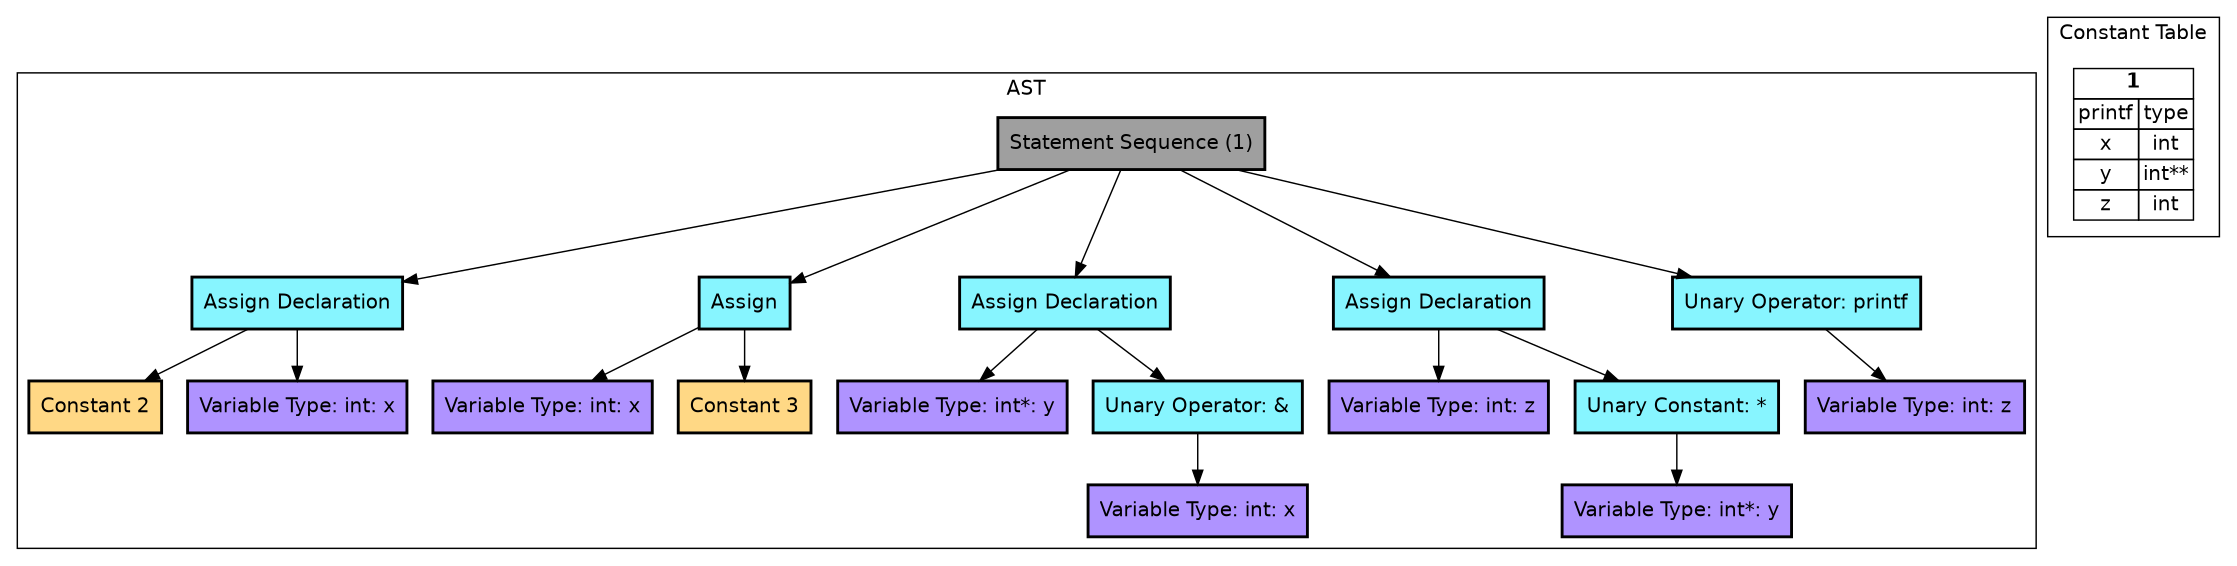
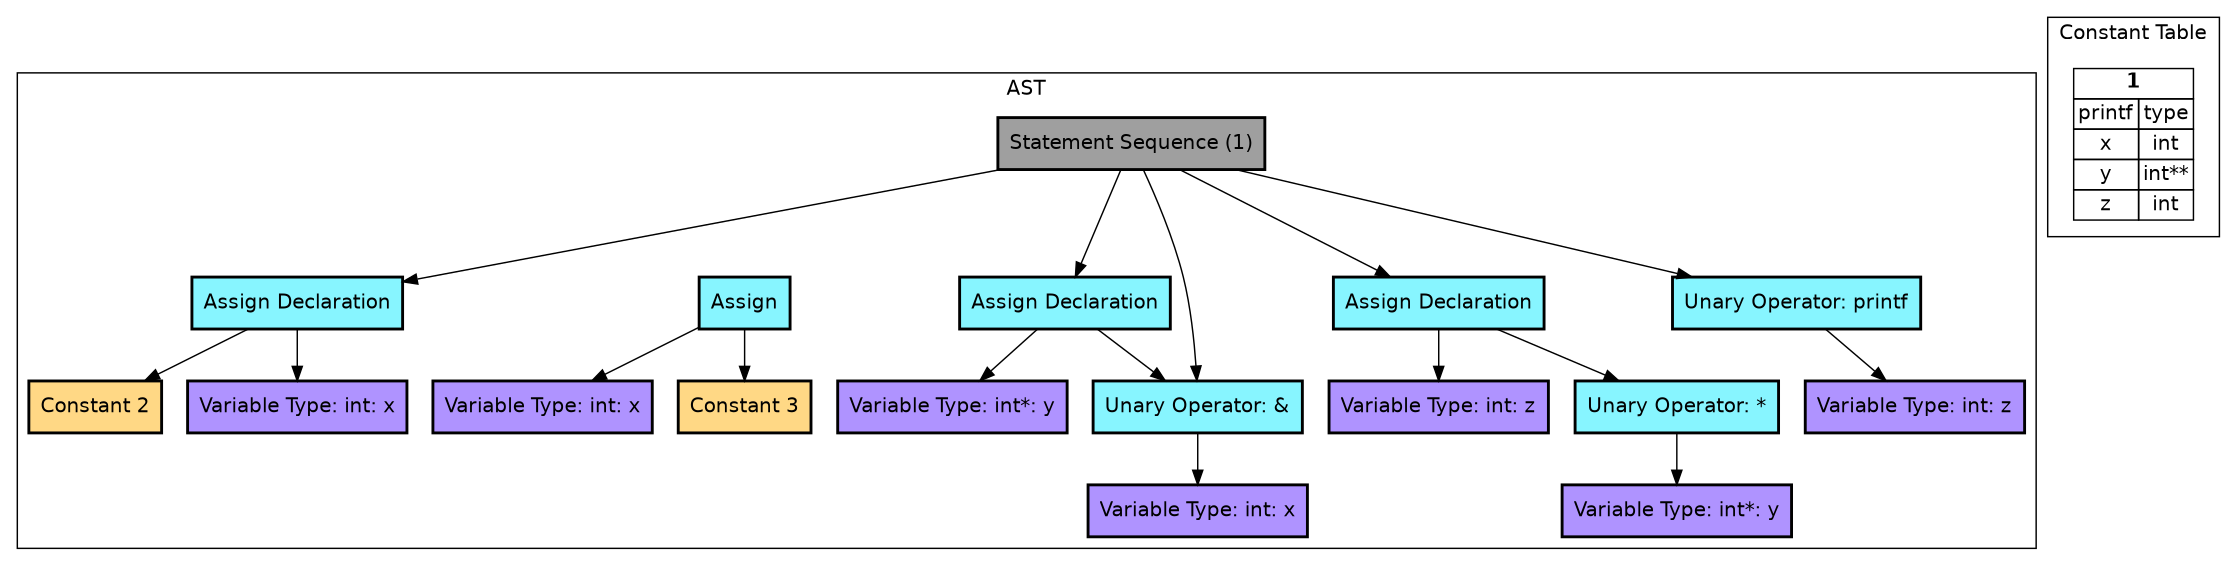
(937, 224) -> (1180, 265)
(1677, 407) -> (1677, 407)
